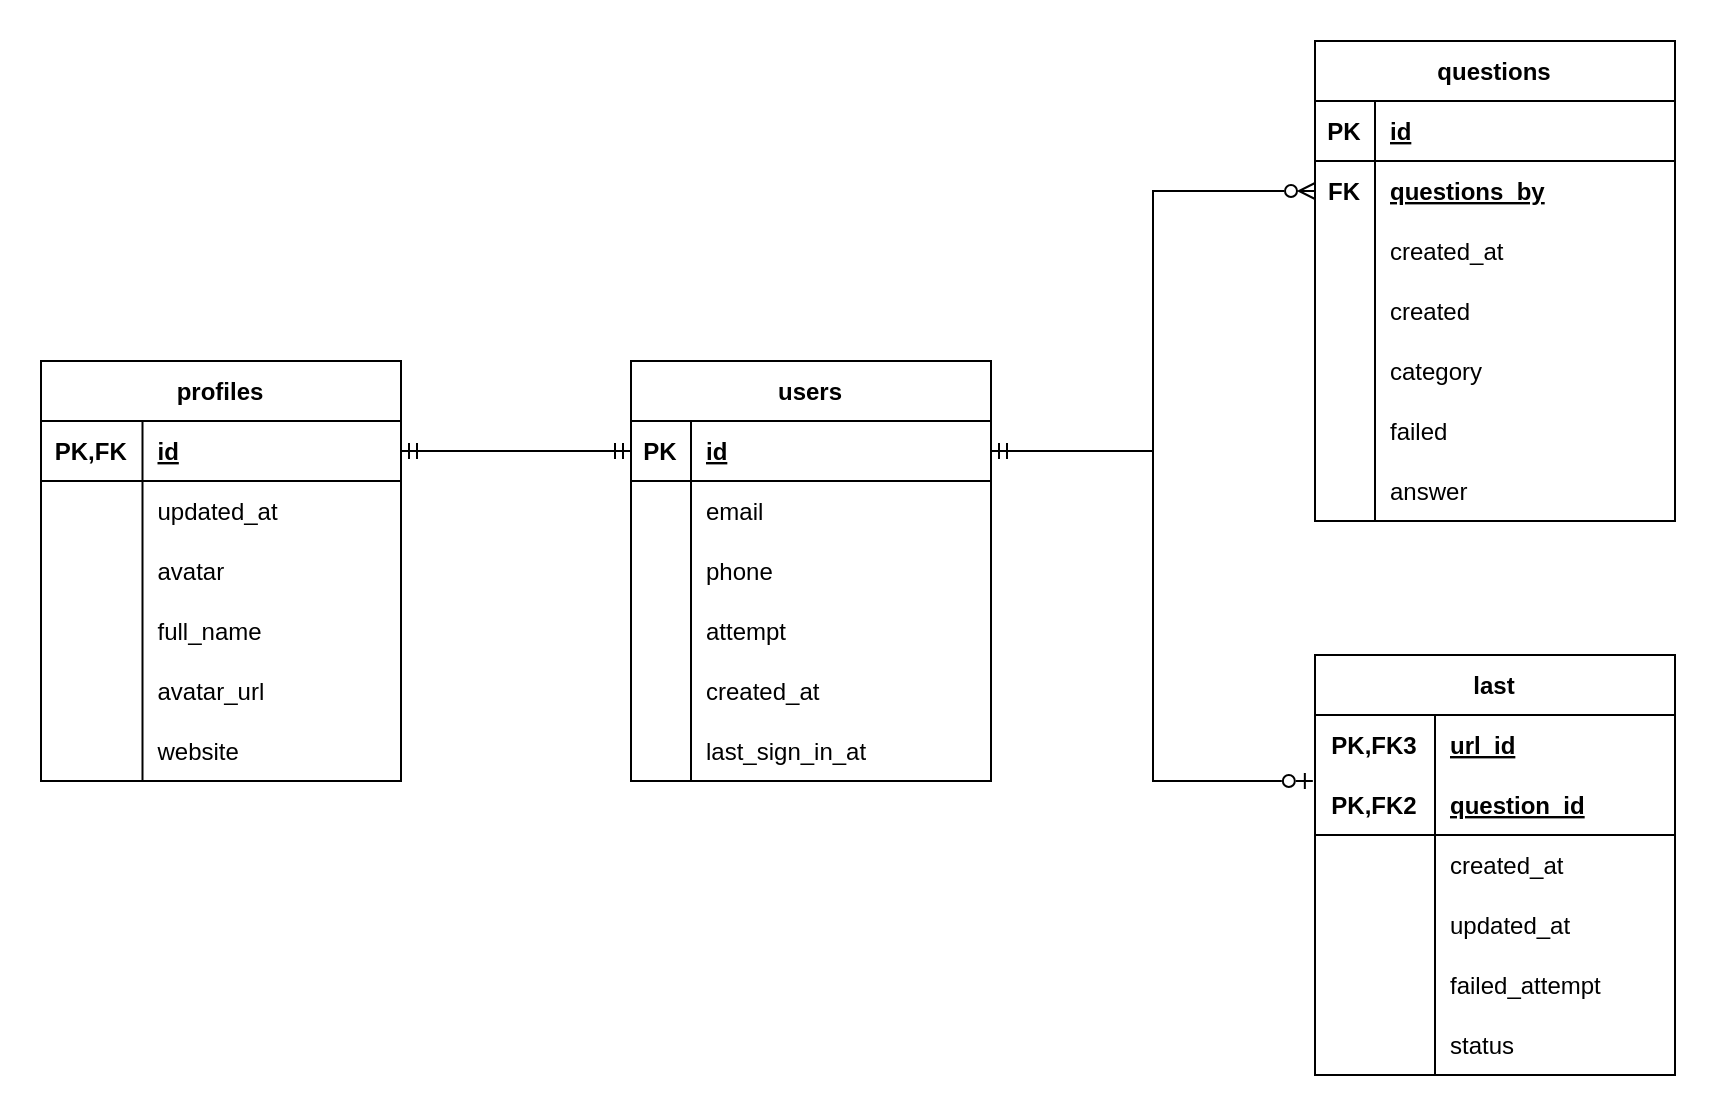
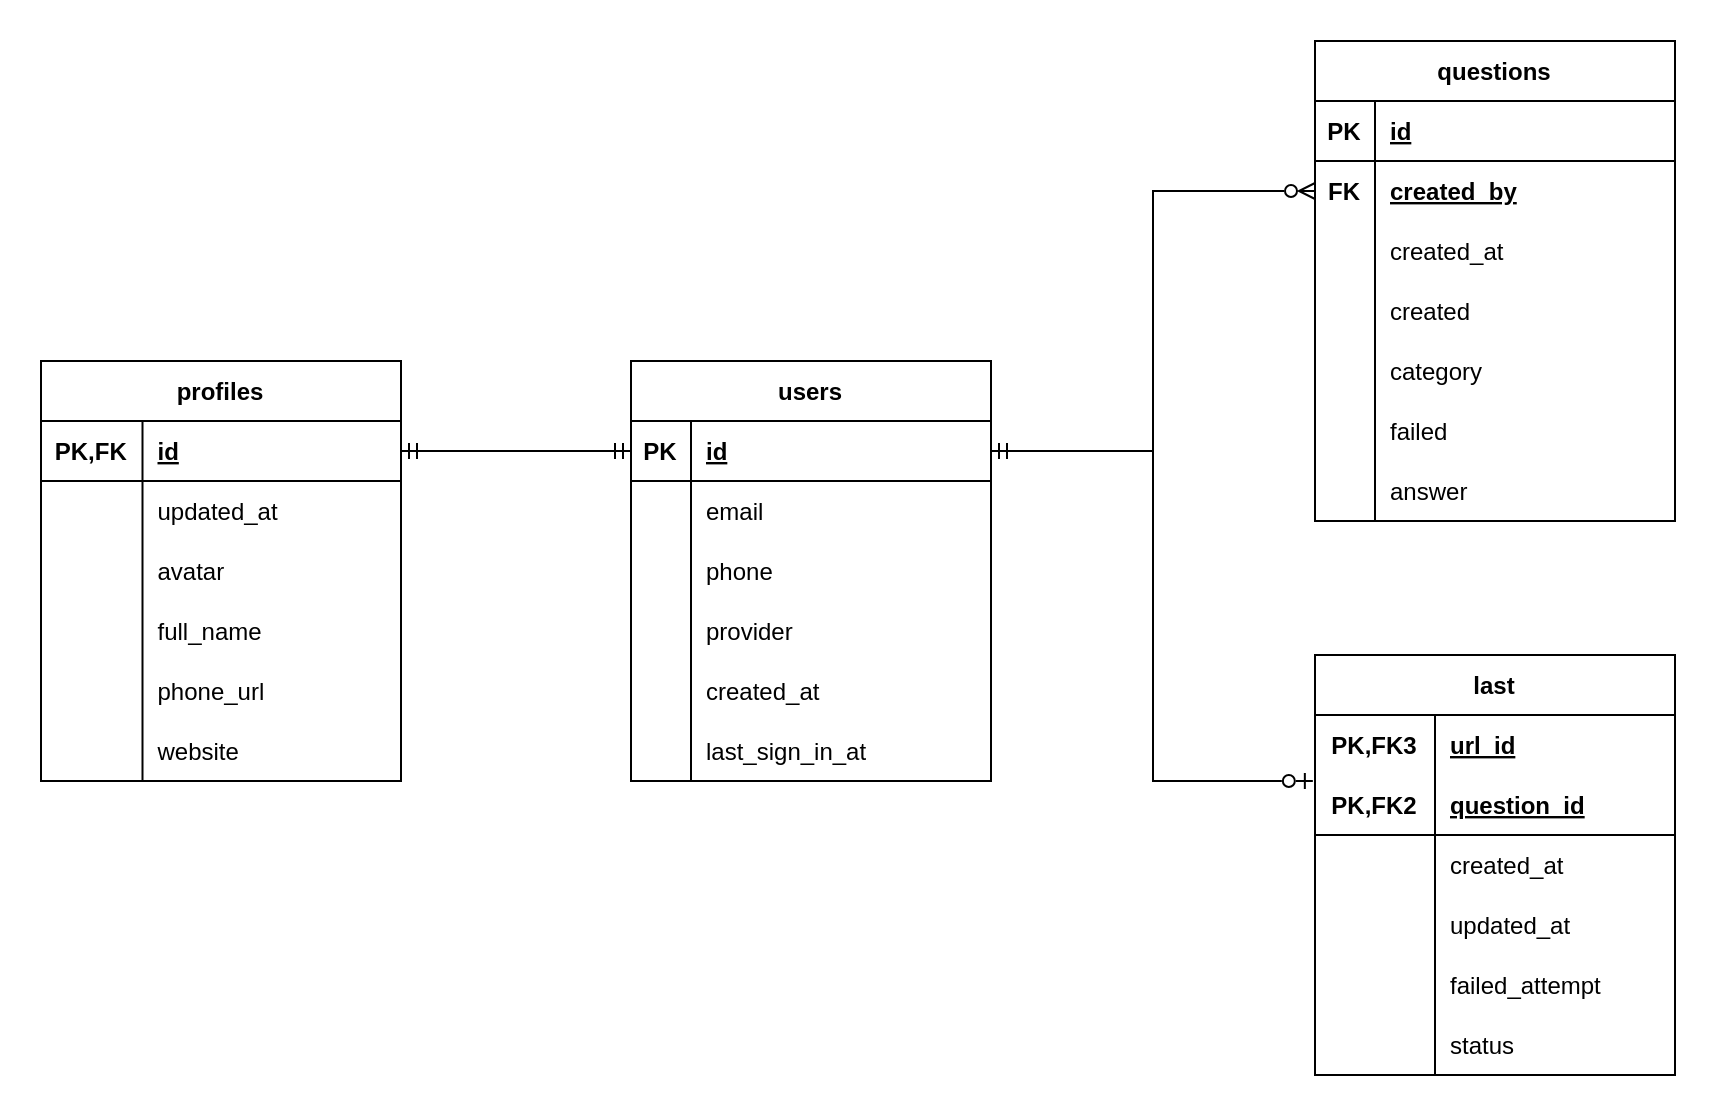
(1468, 192) -> (1457, 192)
(753, 632) -> (757, 632)
(222, 692) -> (215, 692)
